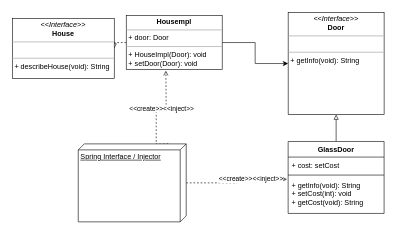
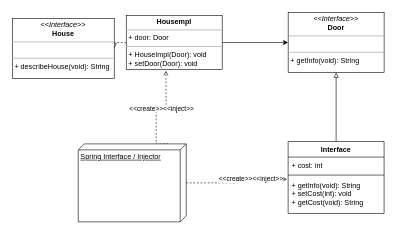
(336, 63) -> (336, 42)
(336, 149) -> (336, 149)
(319, 165) -> (310, 165)
